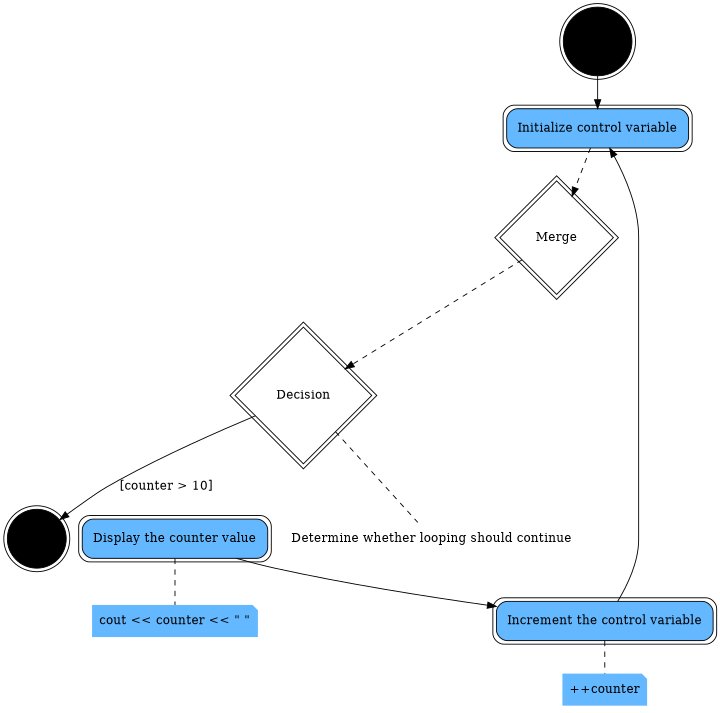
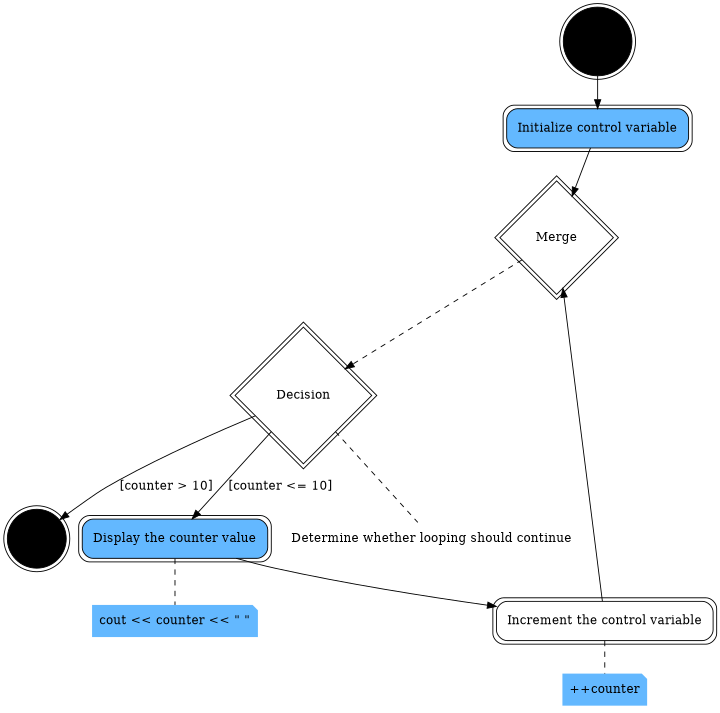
(583, 168) -> (583, 168)
(639, 379) -> (583, 449)
none -> (235, 472)
(605, 621) -> (605, 621)
